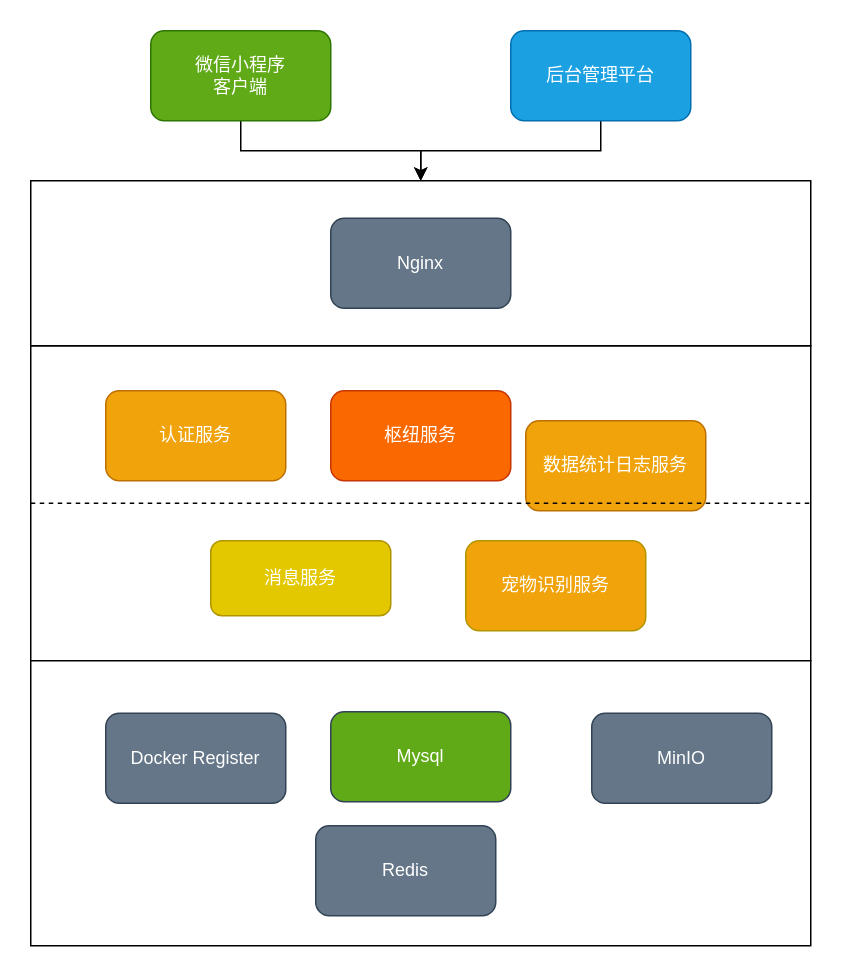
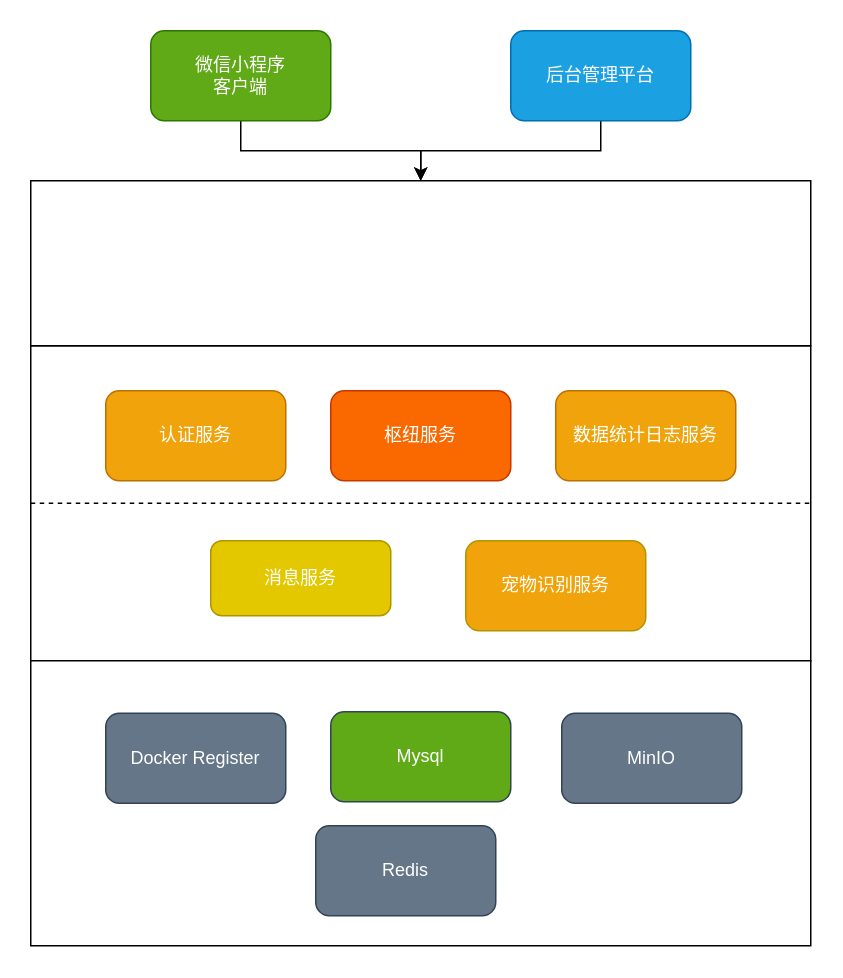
(421, 263) -> none
(616, 466) -> (646, 436)
(682, 758) -> (652, 758)
